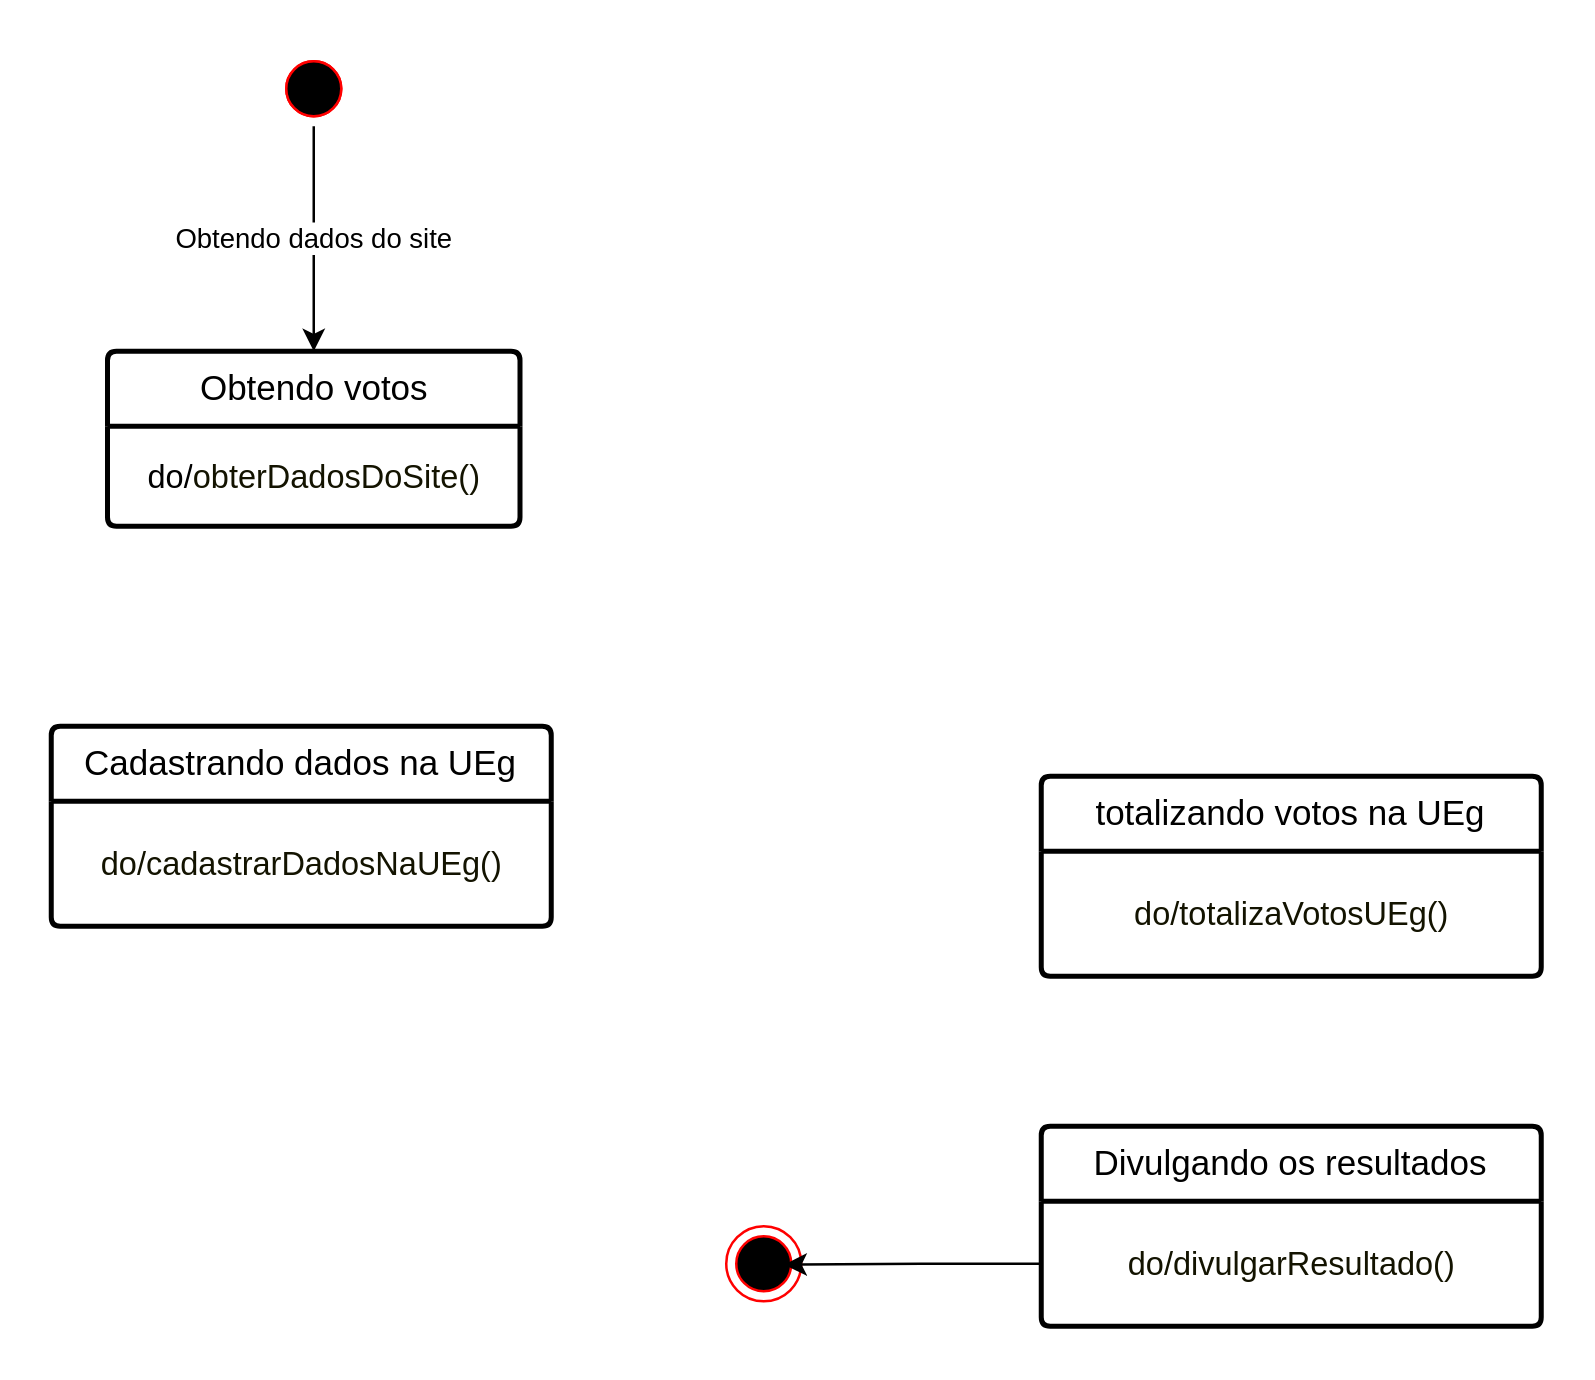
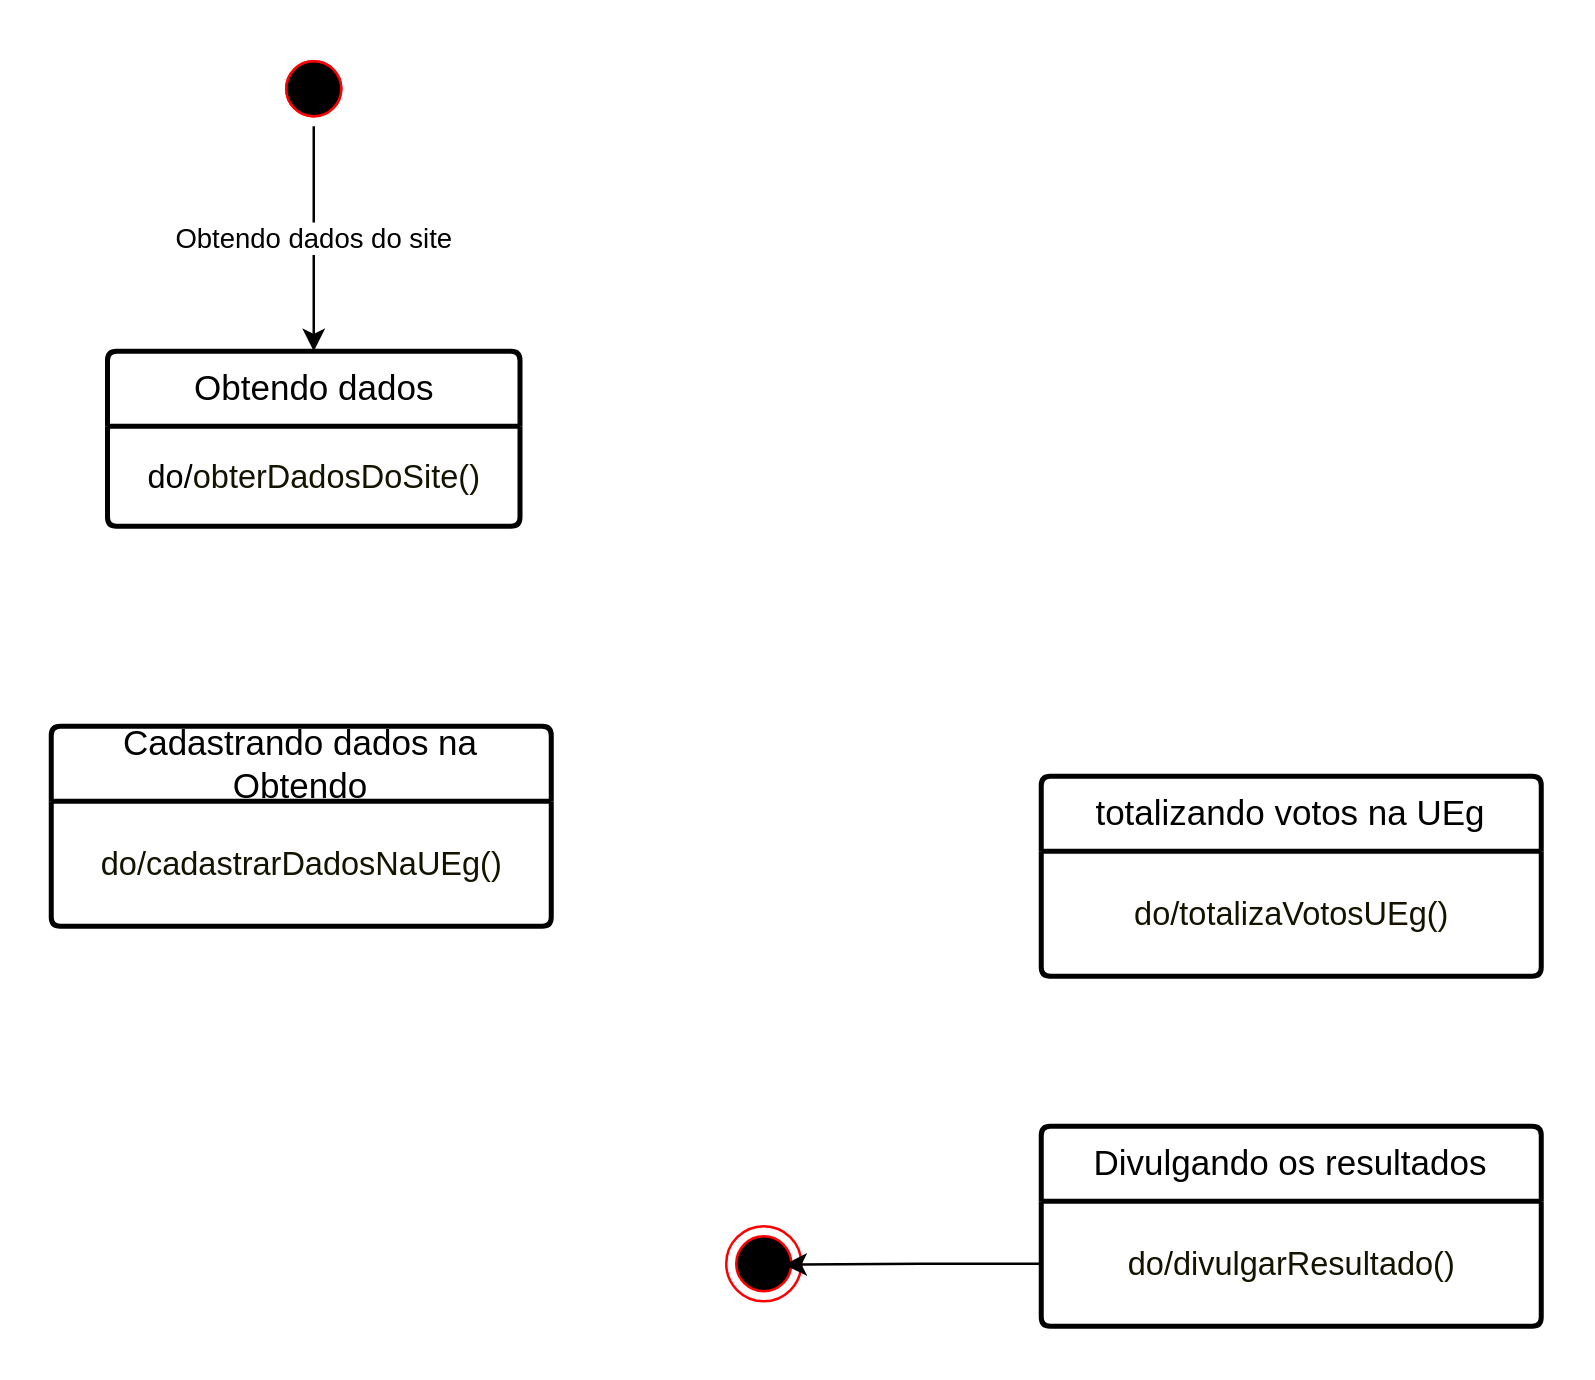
(315, 389) -> (315, 389)
(301, 764) -> (301, 764)
